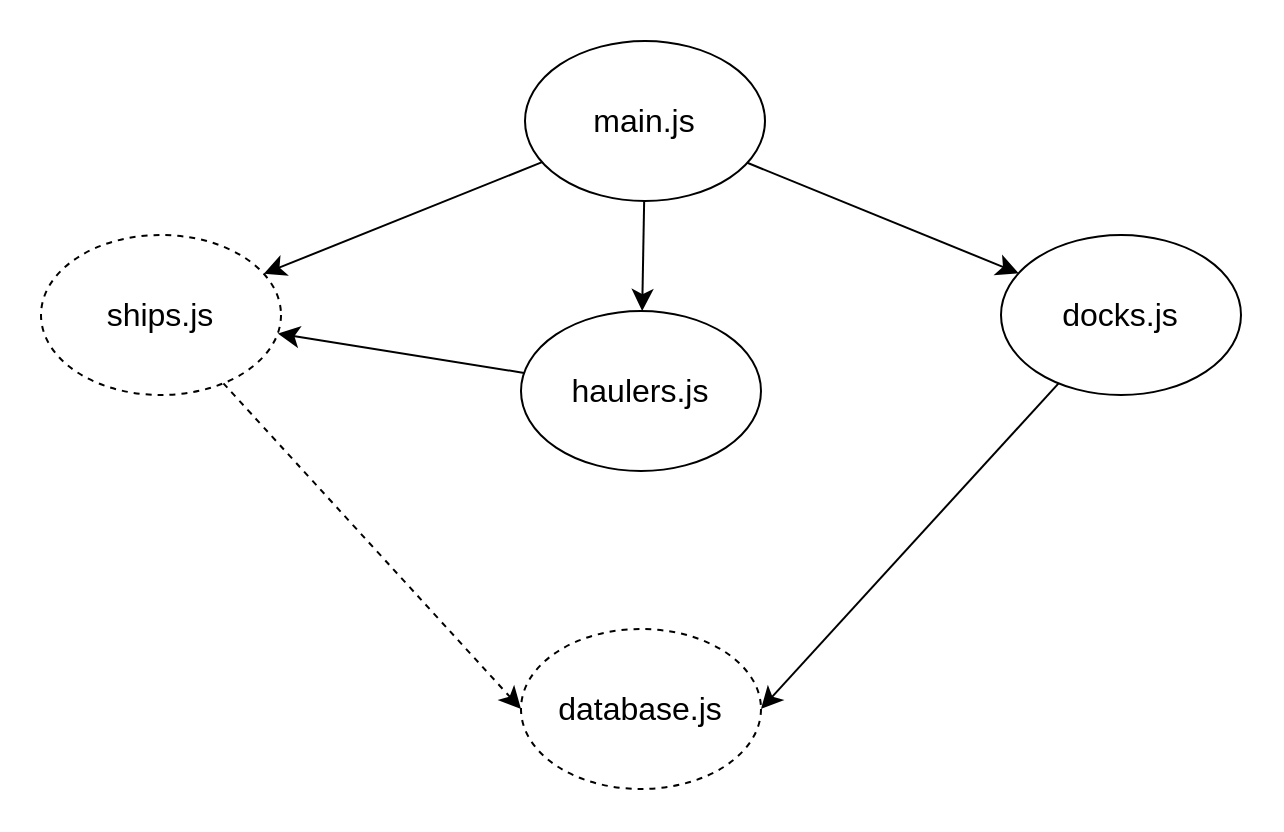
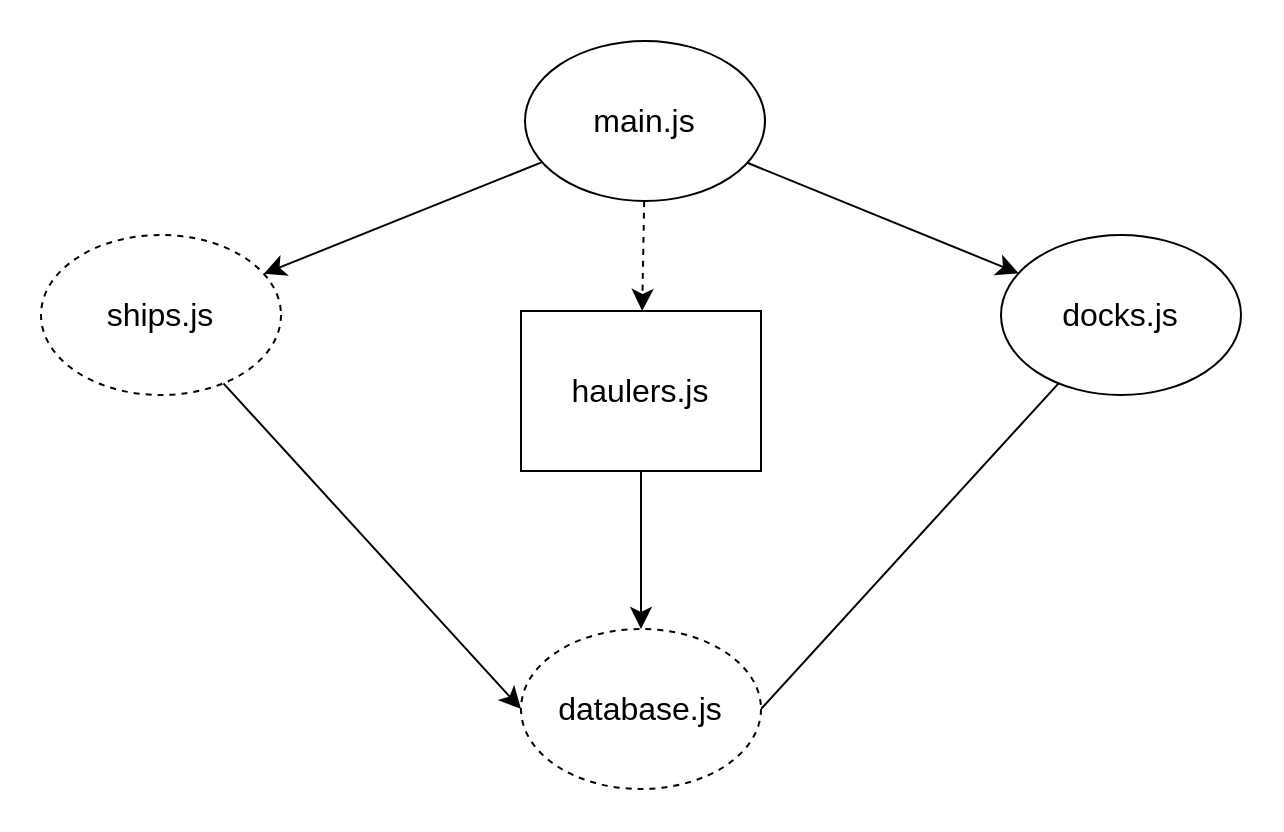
(643, 250) -> (643, 250)
(408, 354) -> (641, 544)
(641, 391) -> (641, 391)
(367, 540) -> (367, 540)
(773, 696) -> (768, 702)
